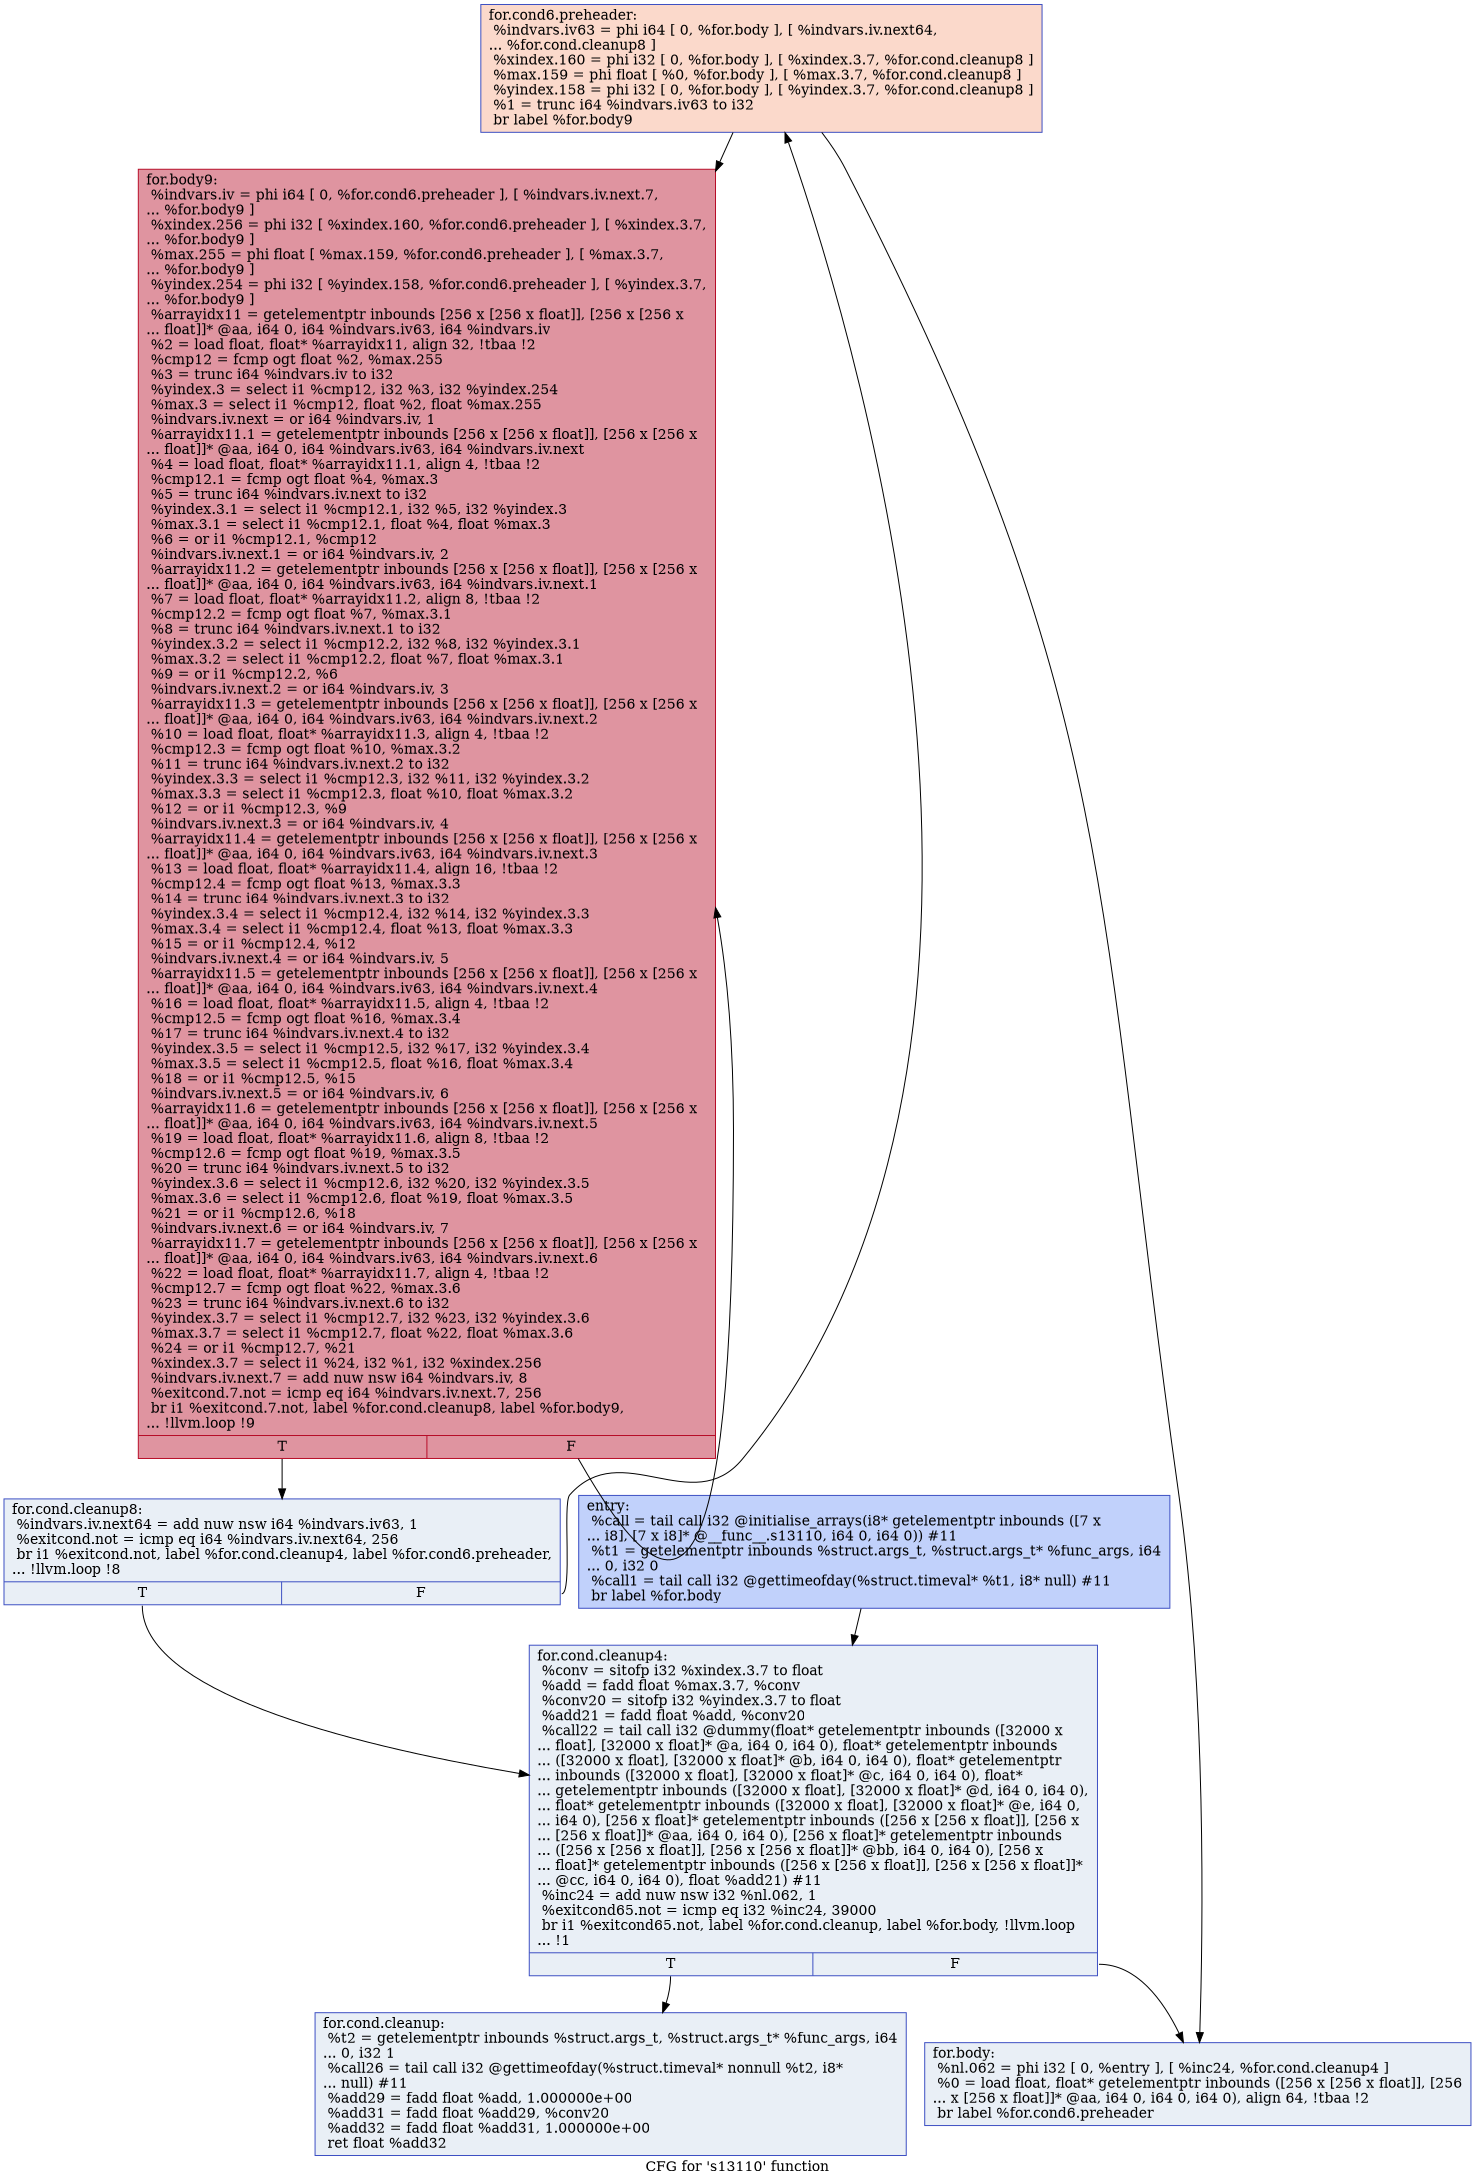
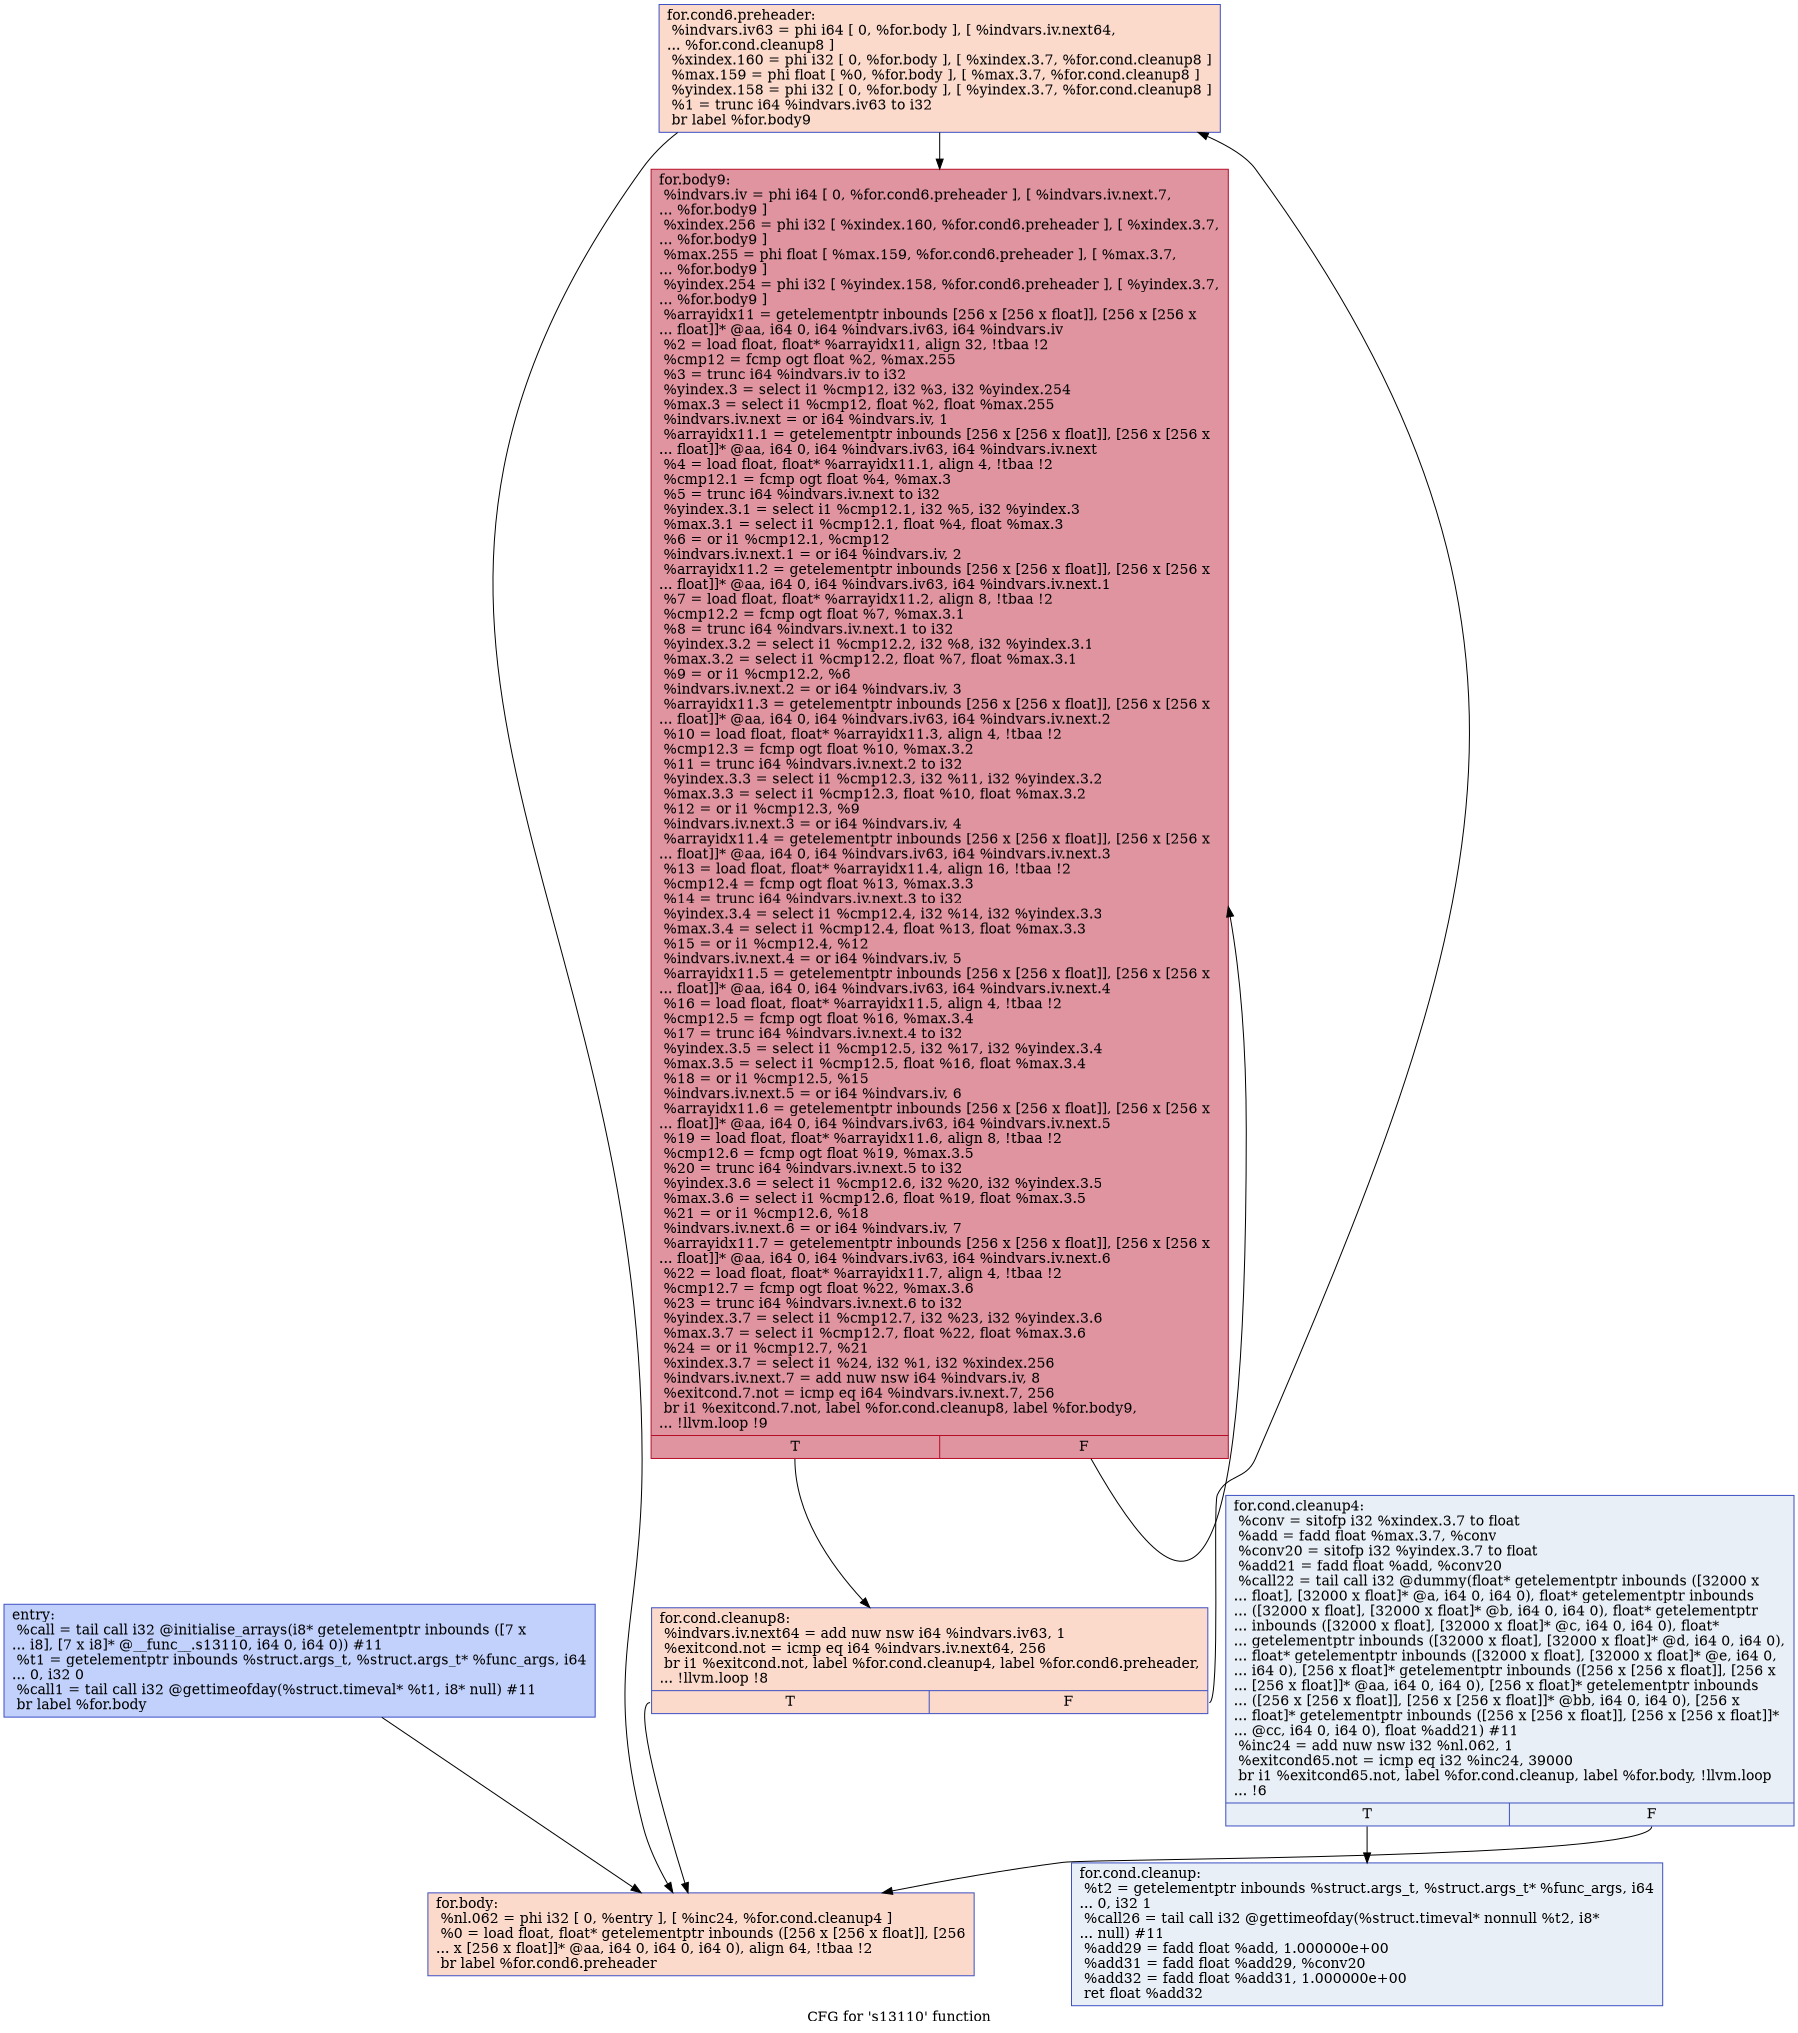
(282, 1552) -> (930, 1661)
(858, 1622) -> (507, 1802)
(309, 1725) -> (659, 1793)
(554, 1941) -> (1251, 1791)
(1198, 2084) -> (701, 1934)
